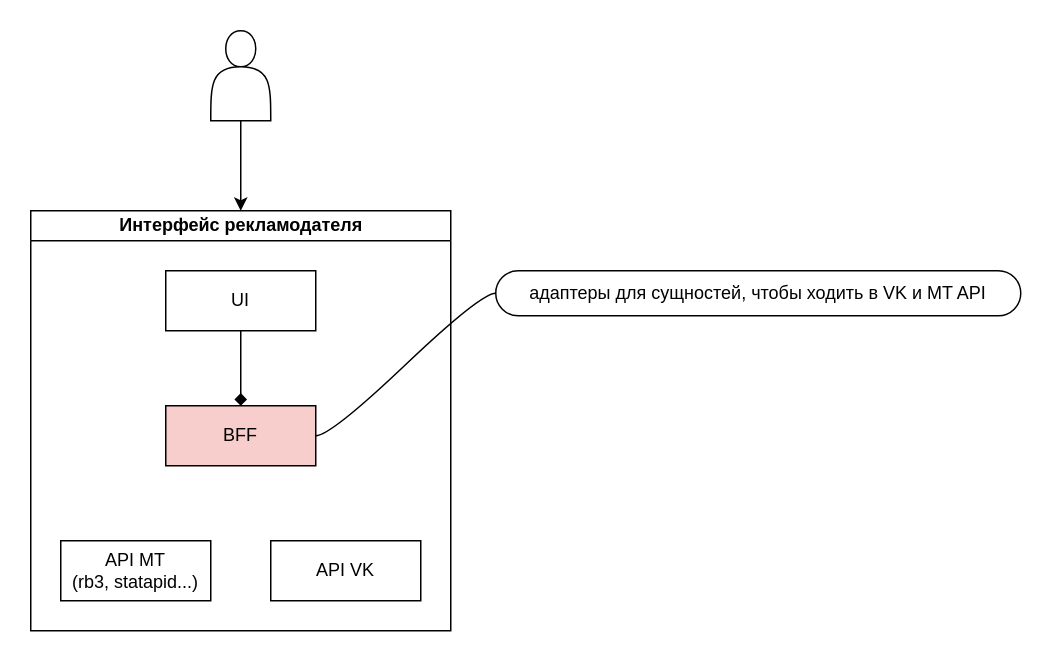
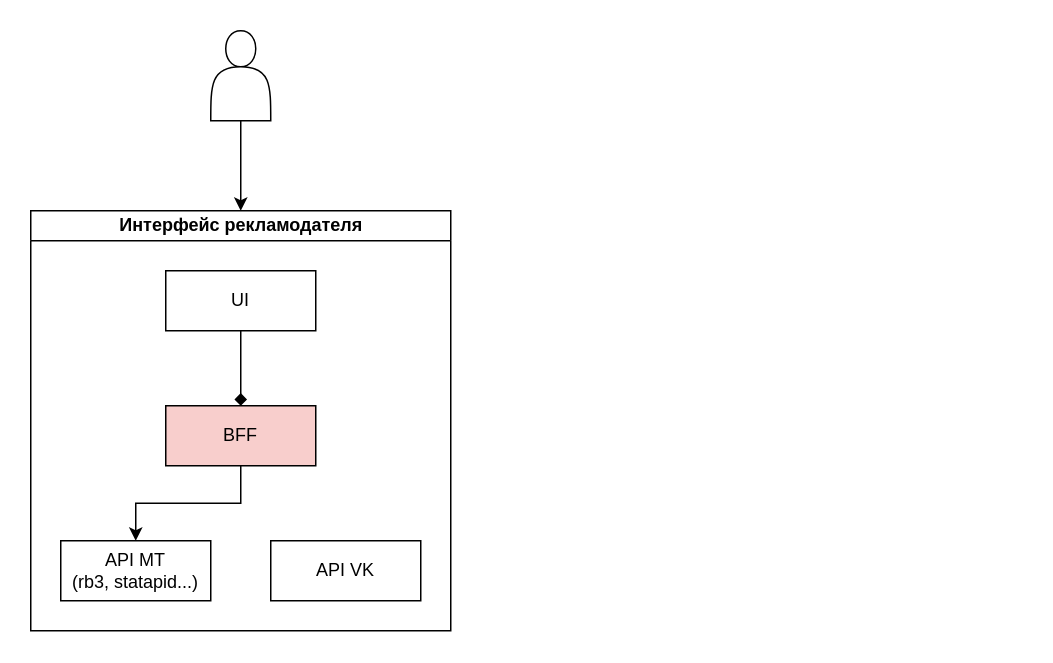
(758, 293) -> none
(406, 365) -> none
none -> (194, 503)
